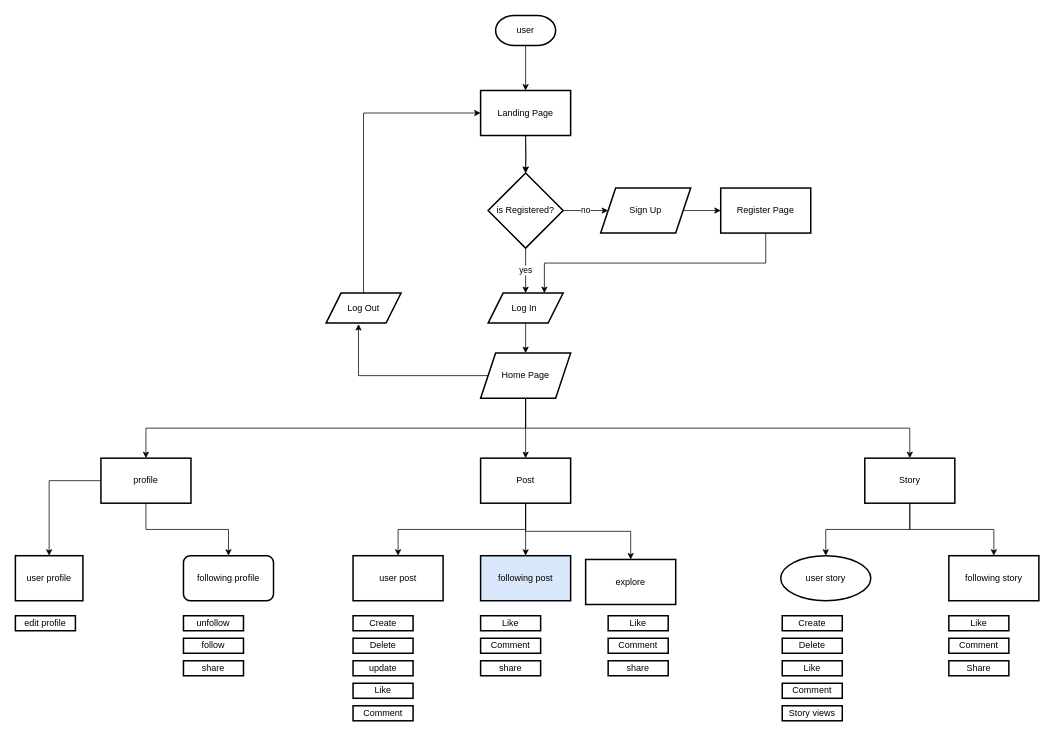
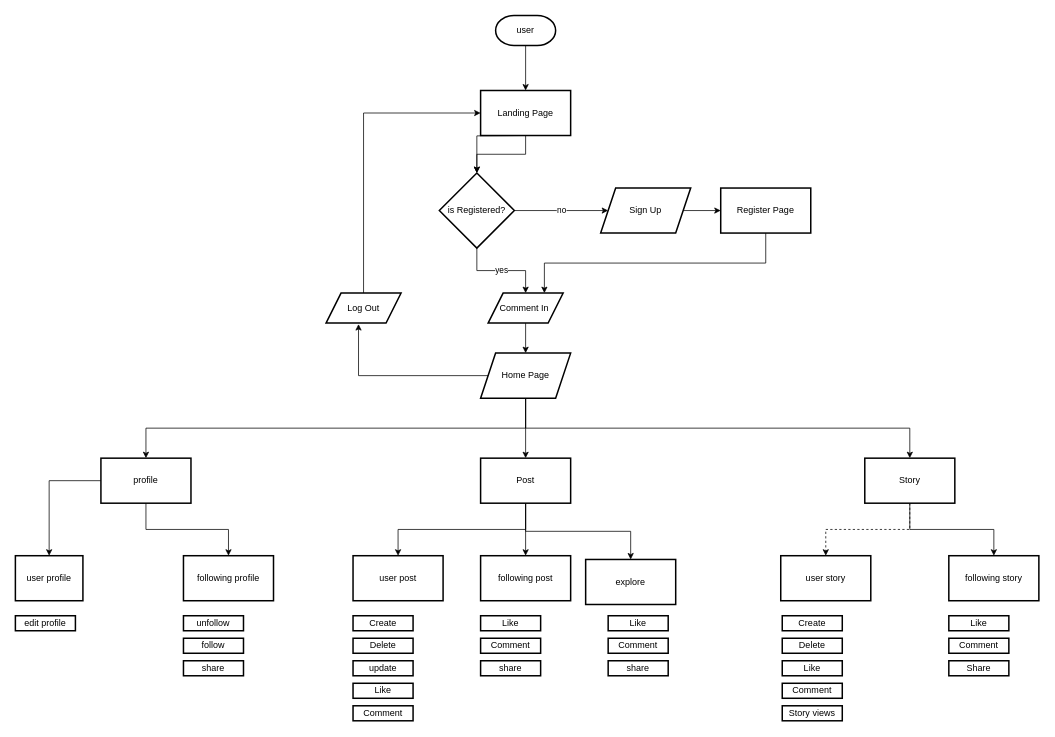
(525, 210) -> (477, 210)
(525, 308) -> (525, 308)
(856, 529) -> (856, 529)
(228, 578) -> (228, 578)
(525, 578) -> (525, 578)
(825, 578) -> (825, 578)
